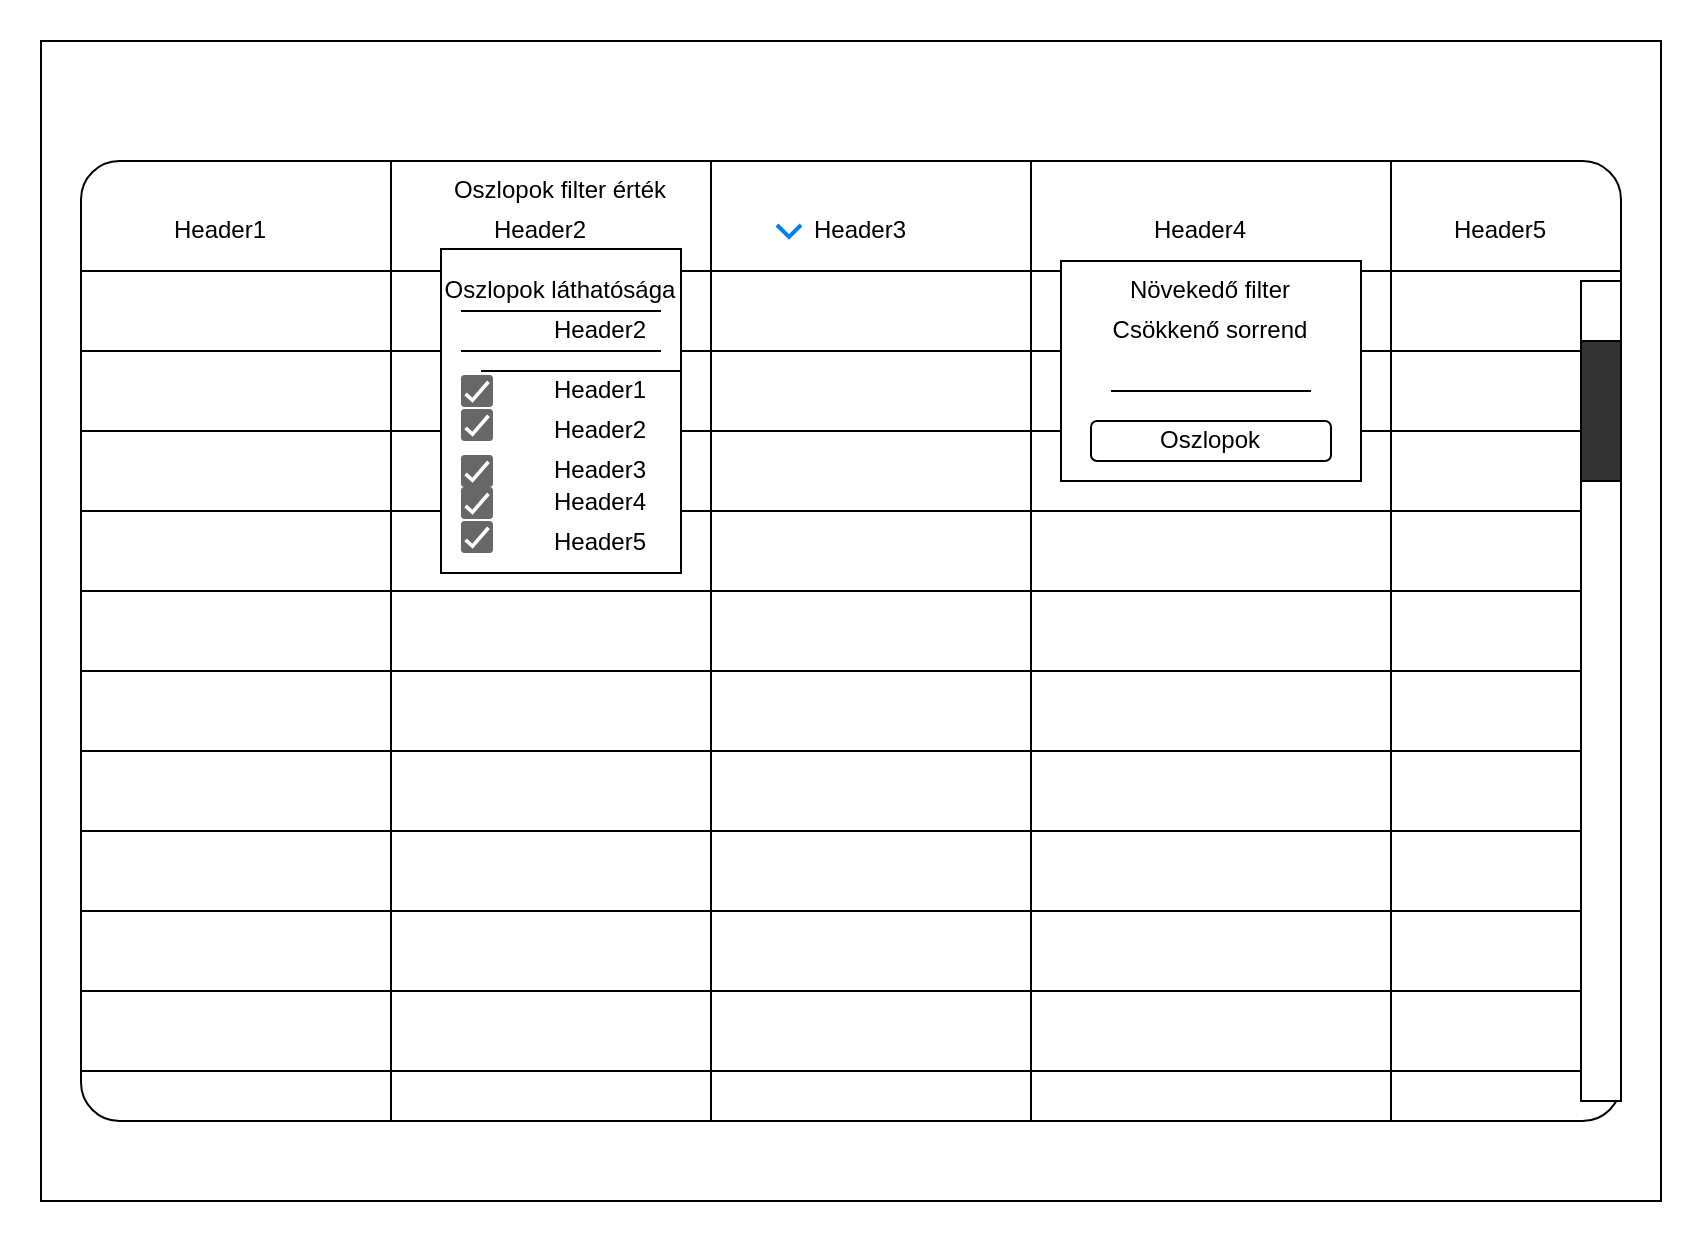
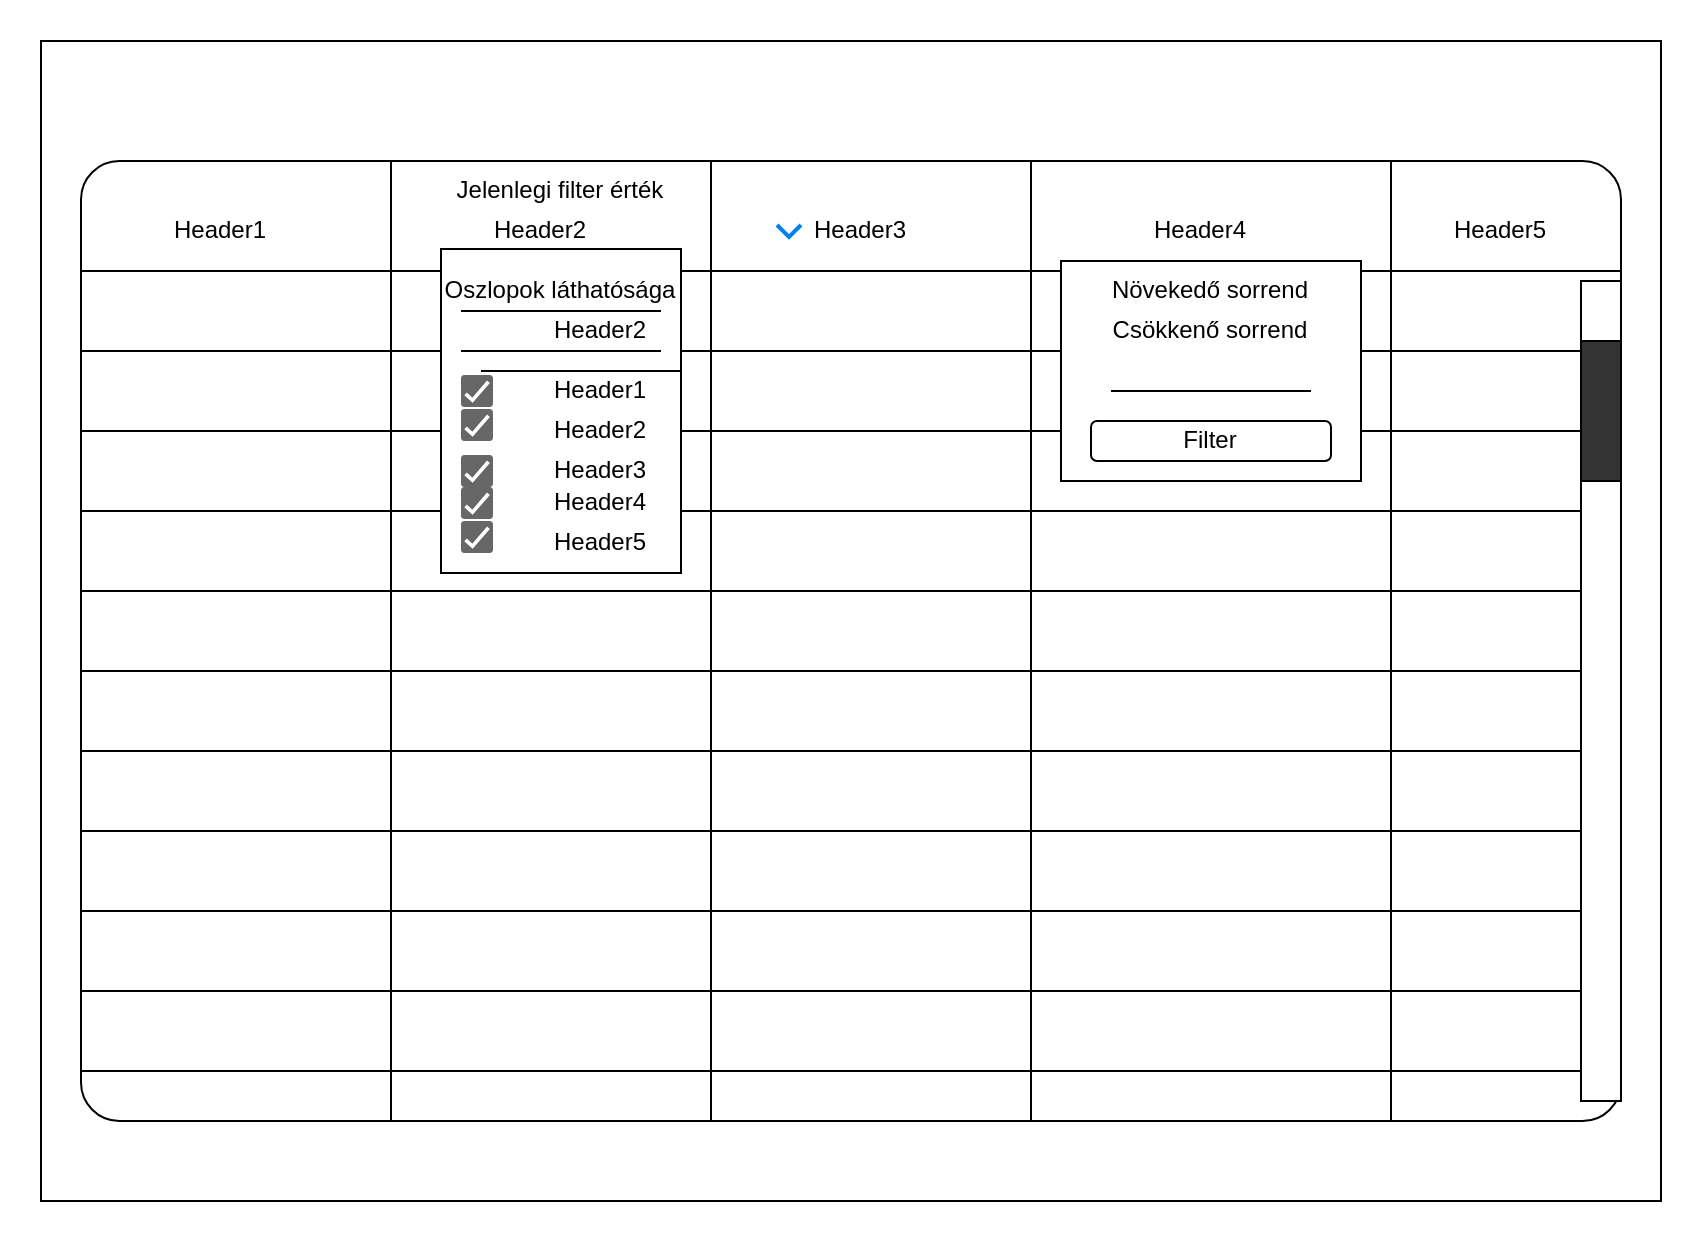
(561, 191) -> (561, 191)
(1211, 291) -> (1211, 291)
(1211, 441) -> (1211, 441)
